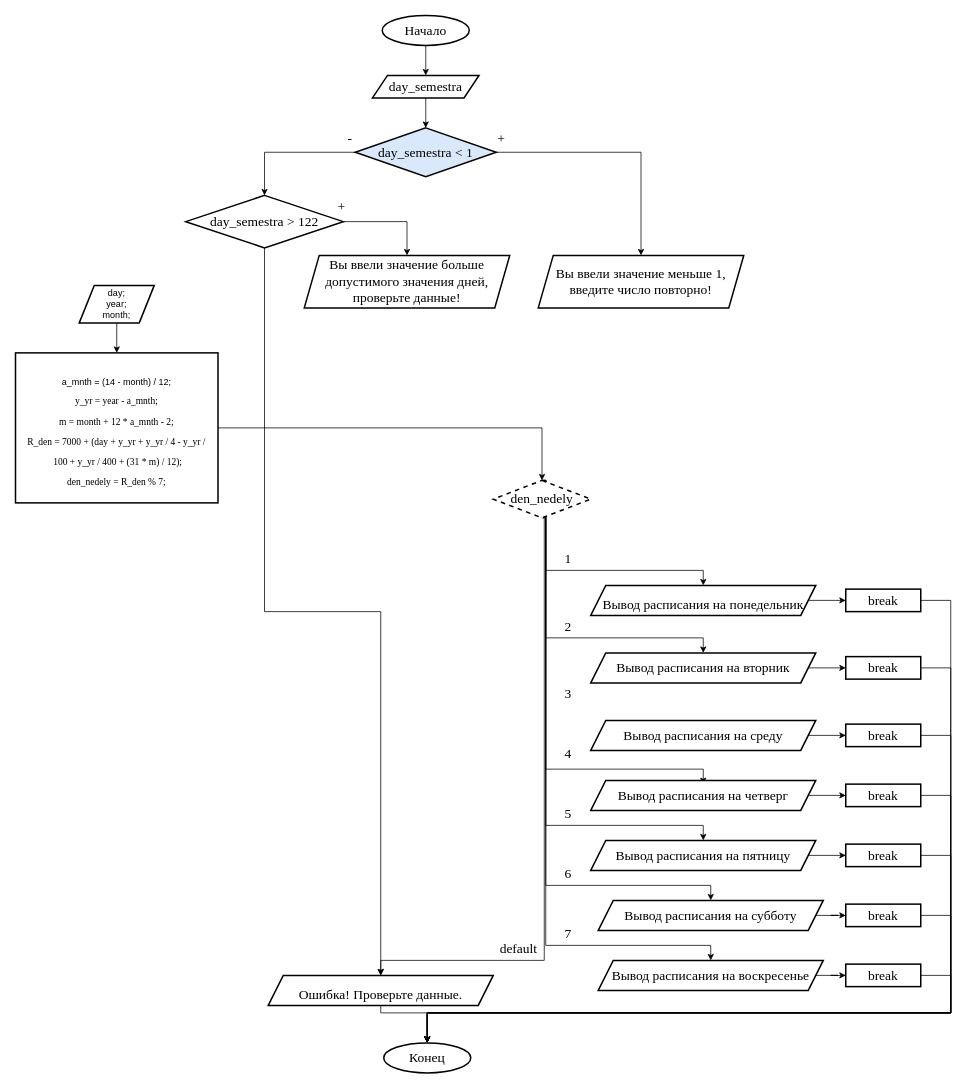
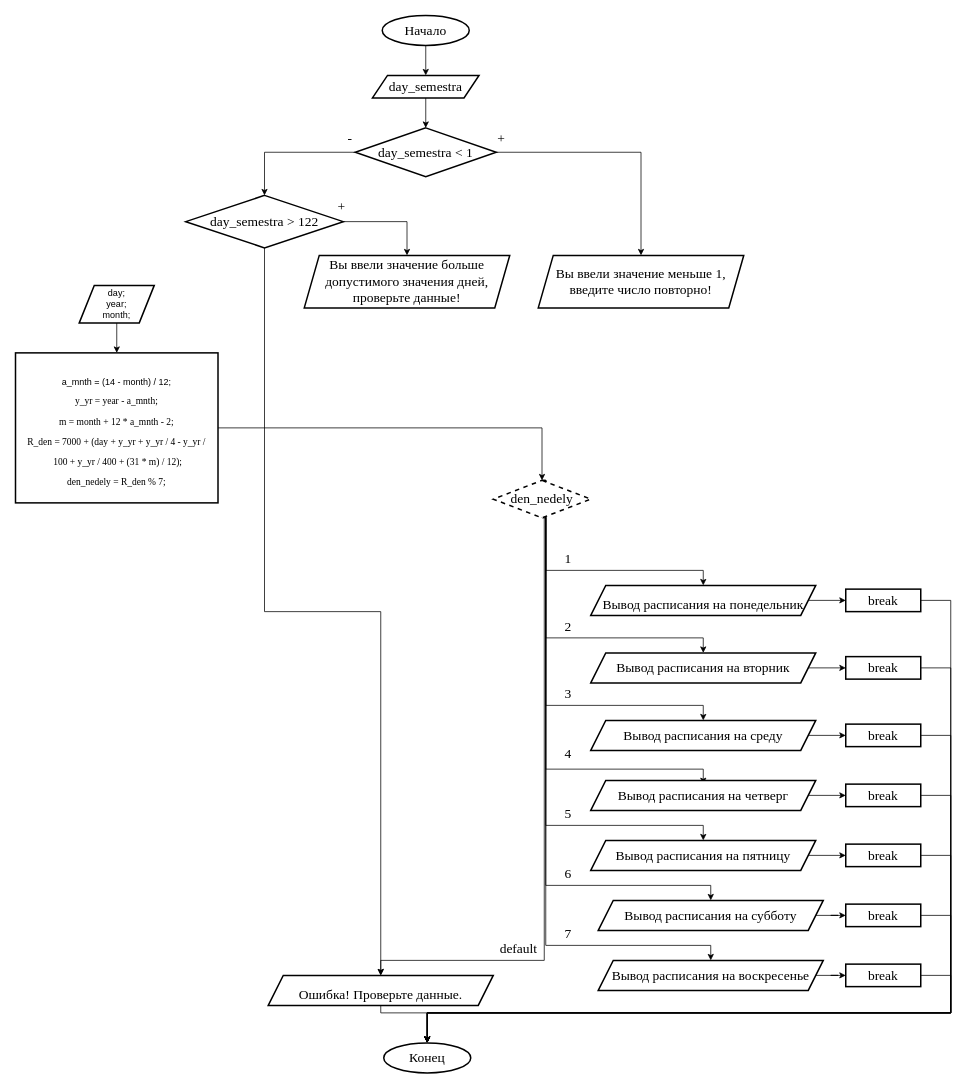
(426, 152) -> (426, 152)
none -> (630, 705)
